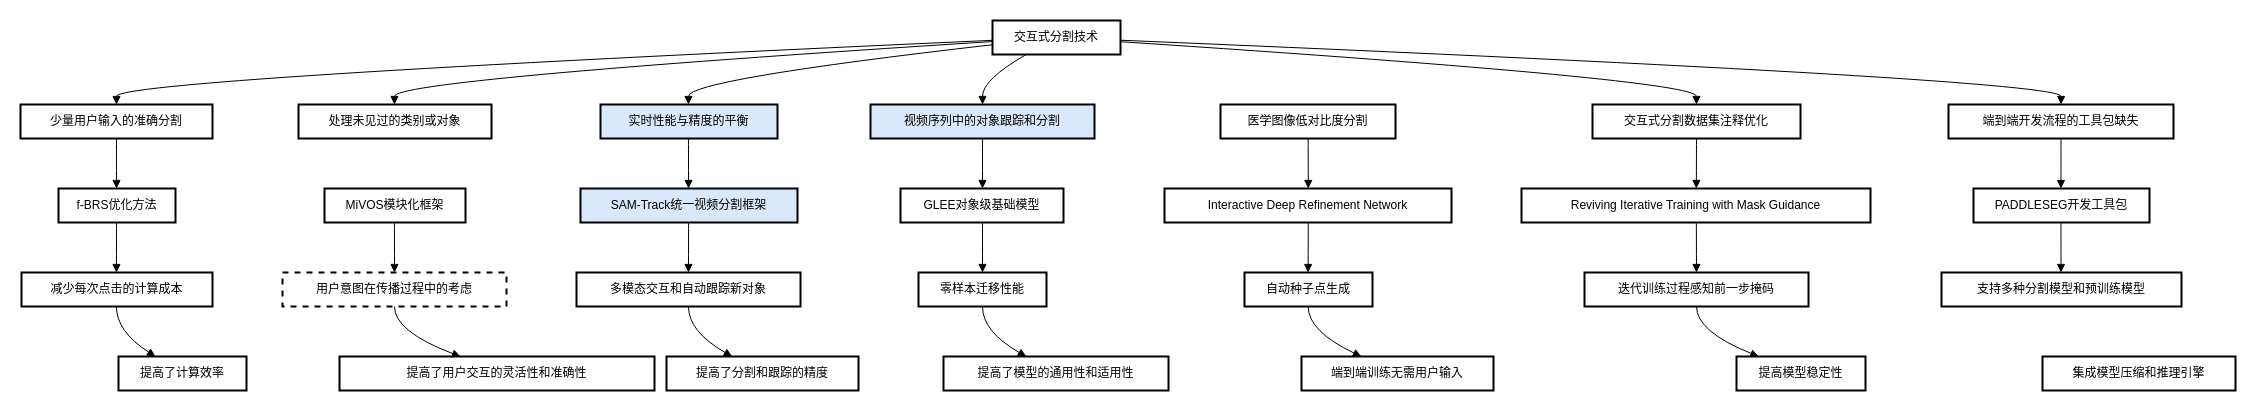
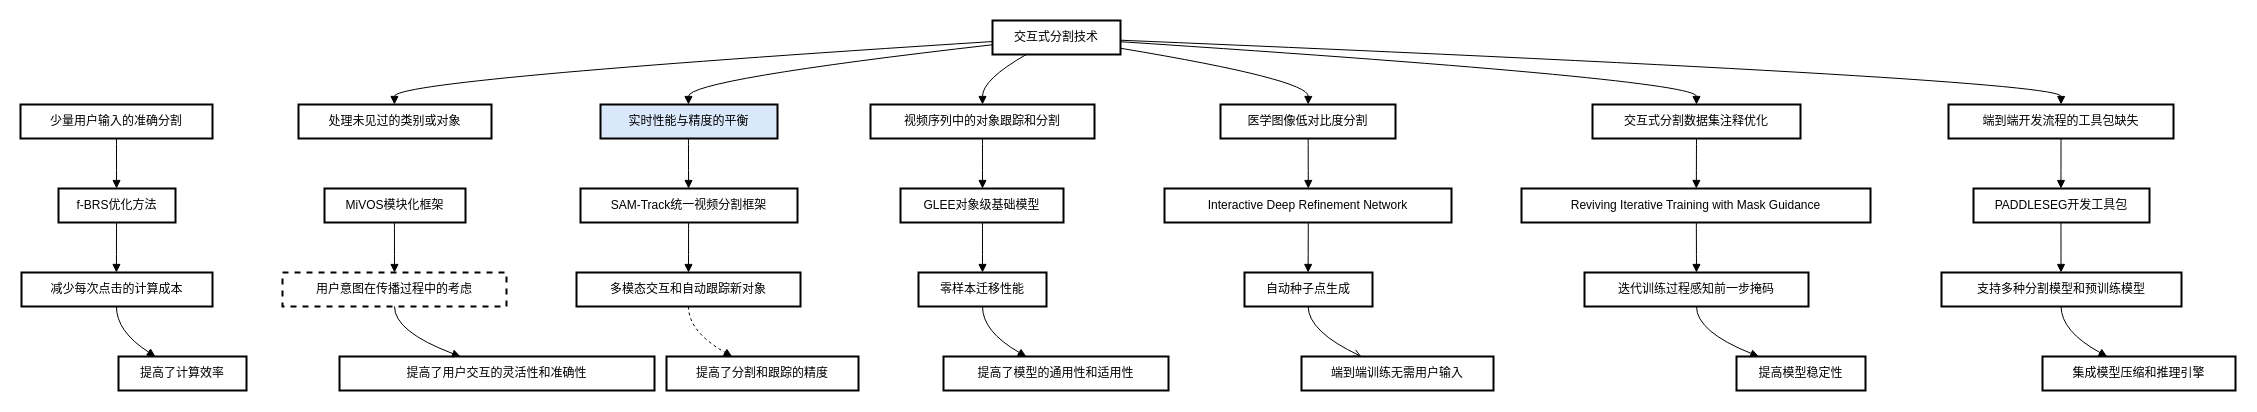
(538, 62) -> none
none -> (1215, 66)
(983, 122) -> (983, 122)
(689, 206) -> (689, 206)
(701, 334) -> (701, 334)
none -> (2075, 334)
(1352, 352) -> (1355, 353)
